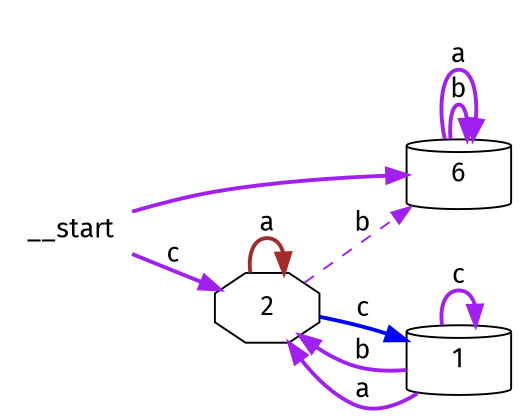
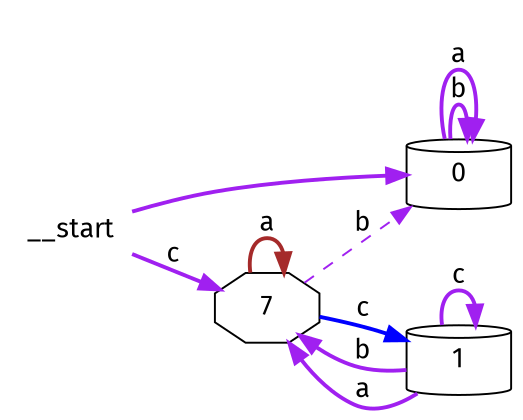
(459, 174) -> (459, 174)
(267, 308) -> (267, 308)
